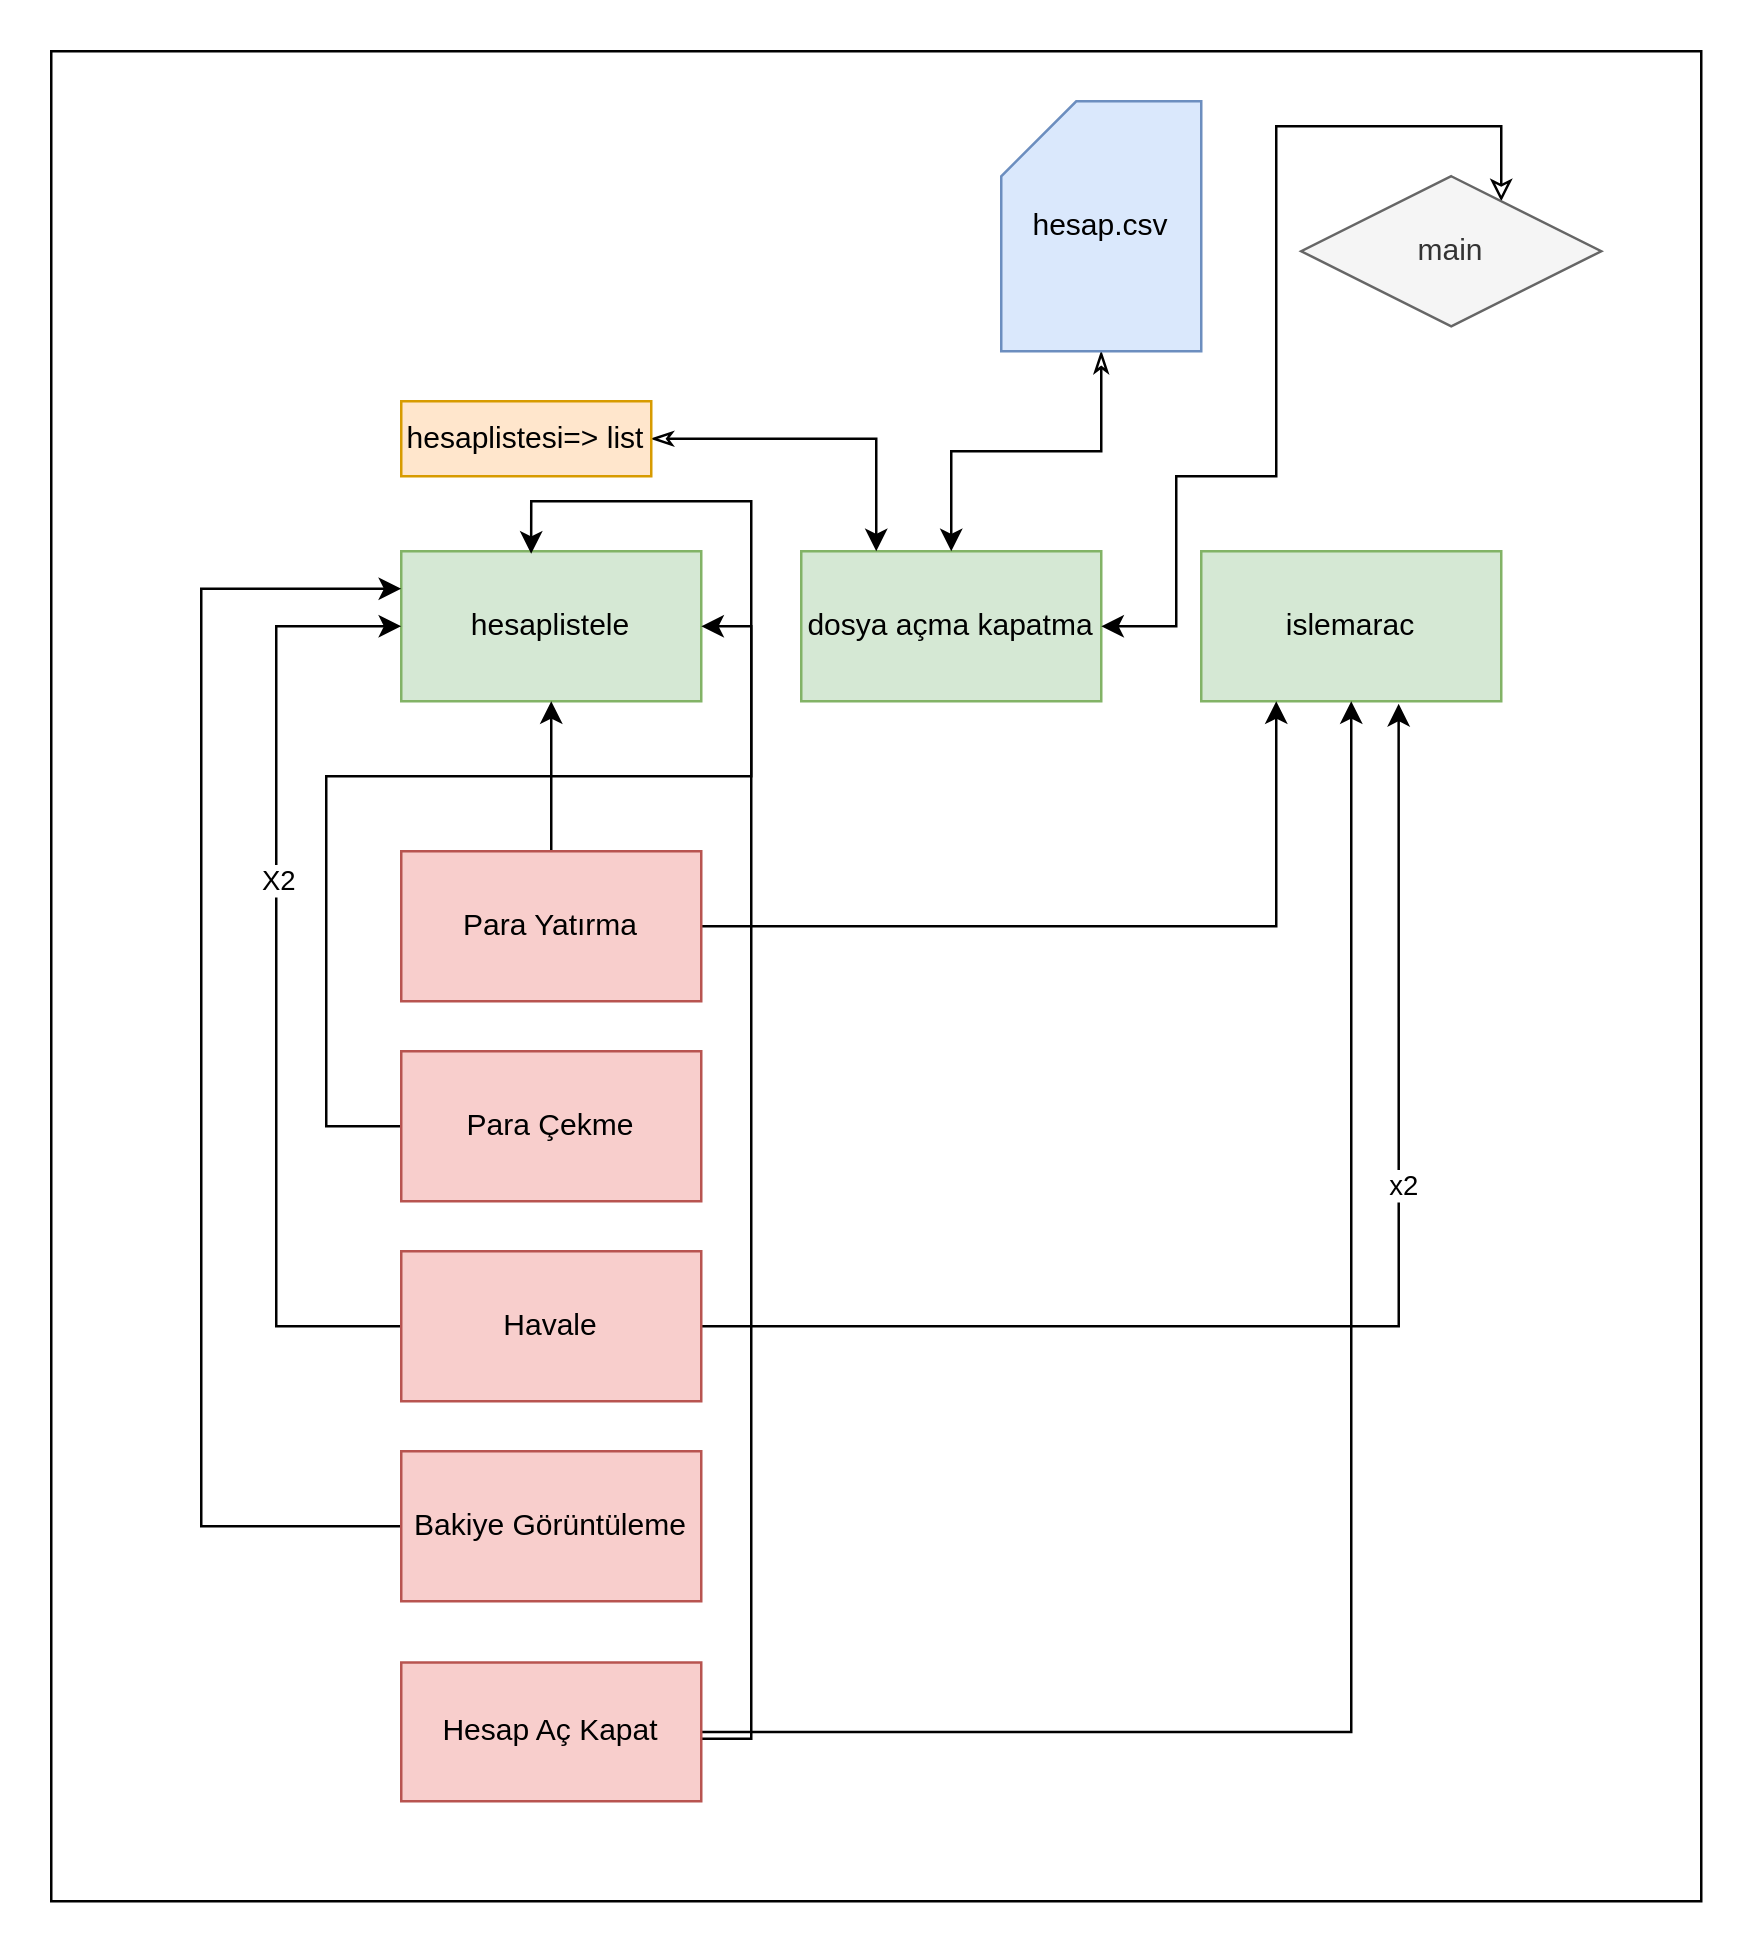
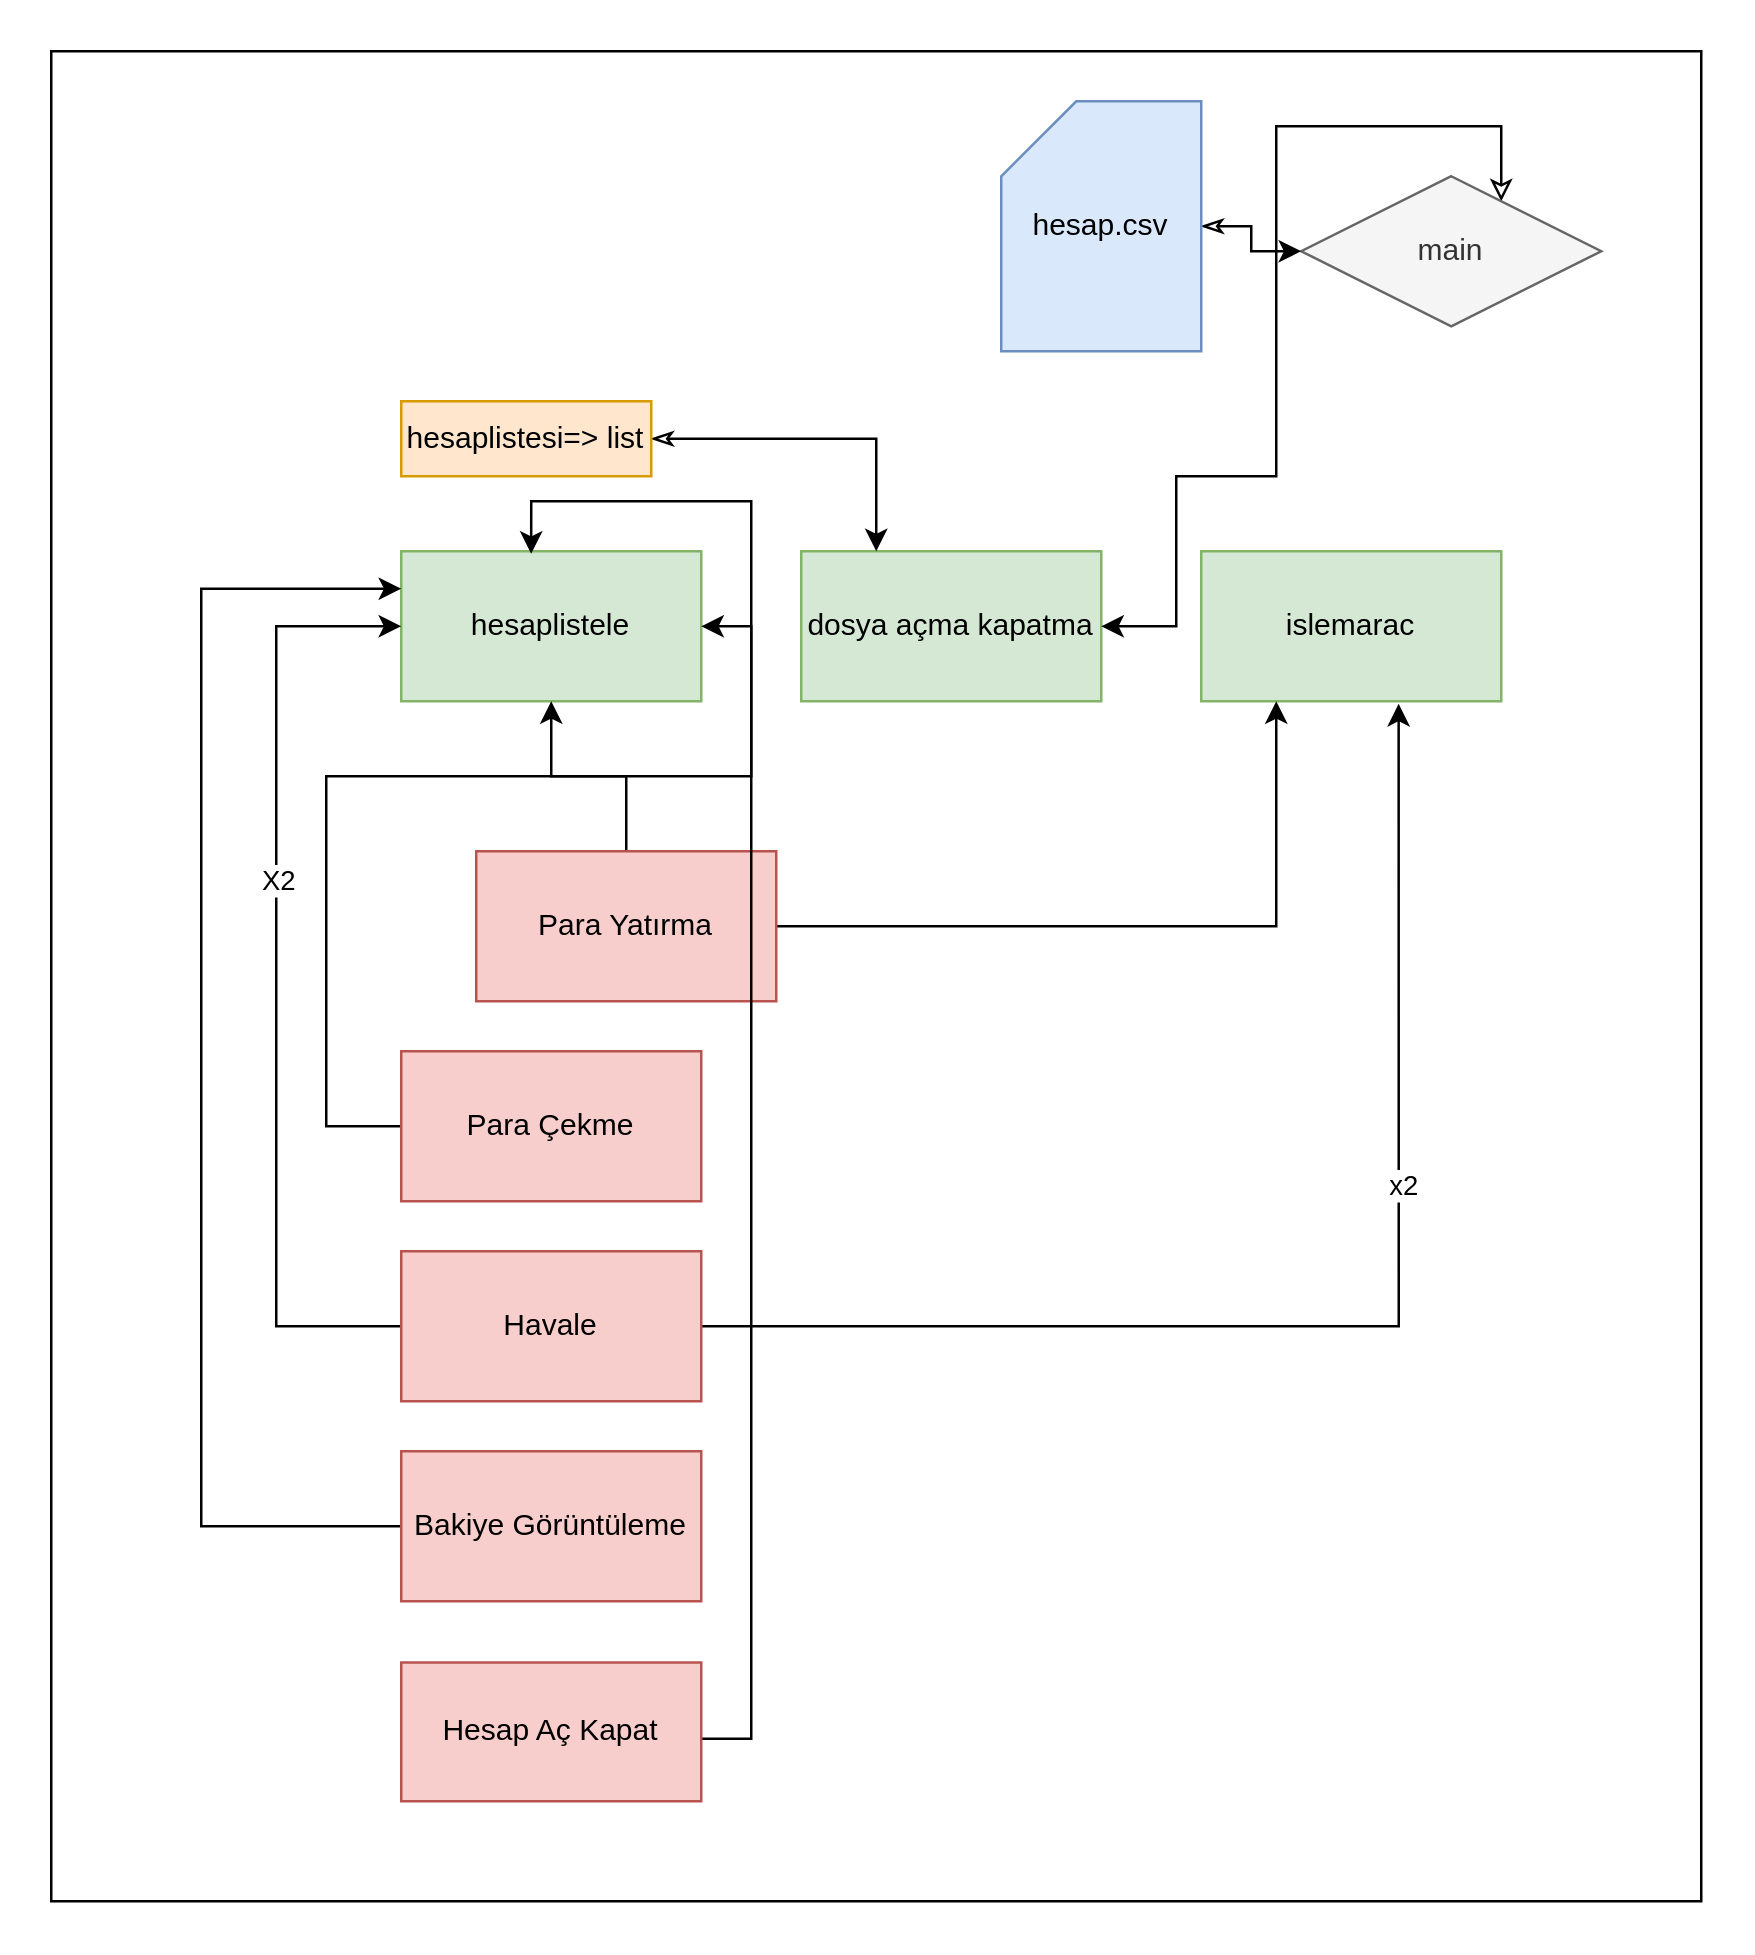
(1026, 451) -> (1251, 232)
(551, 926) -> (626, 926)
(1253, 1732) -> none
